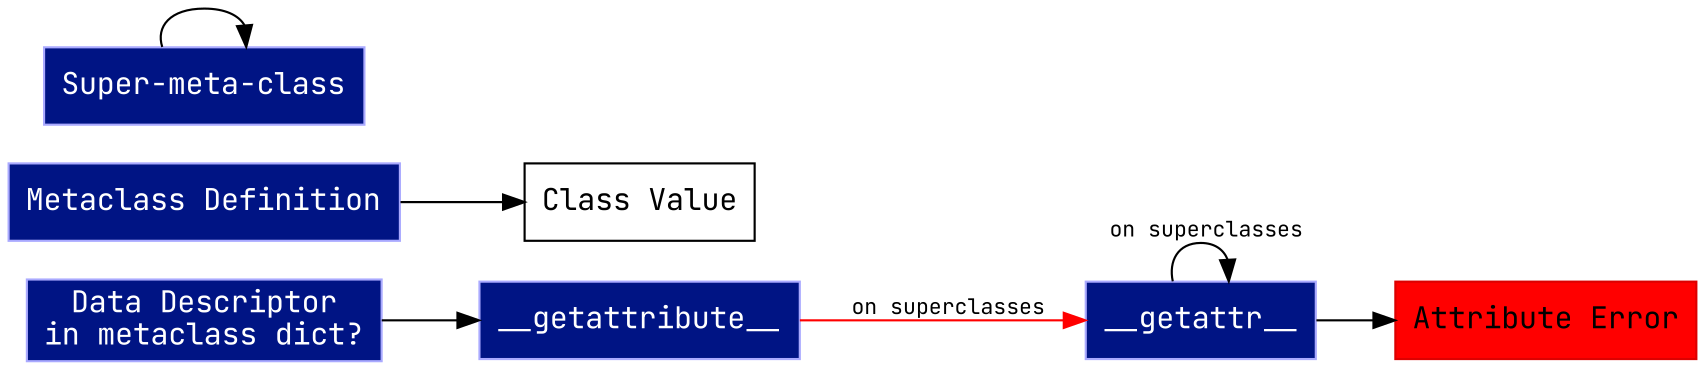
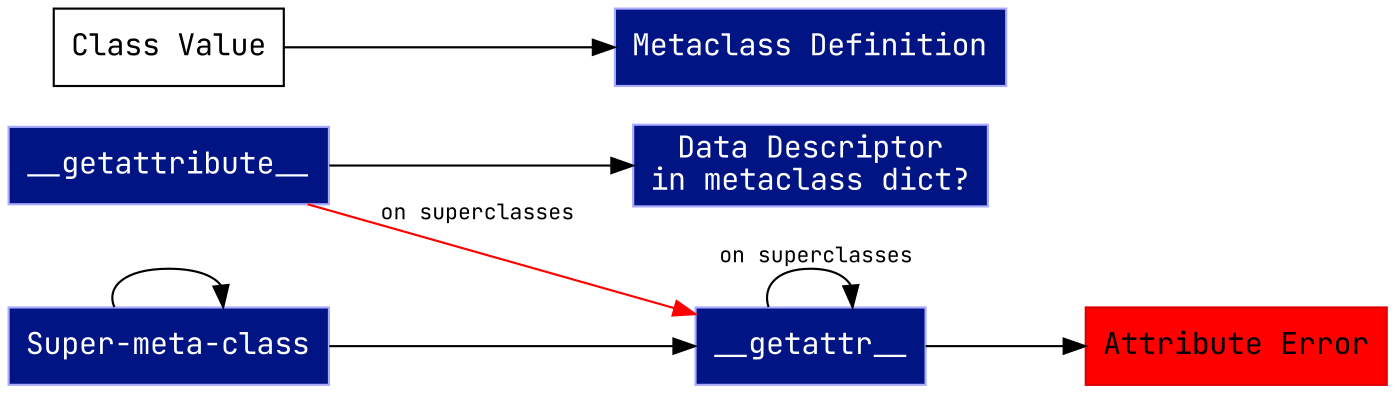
(452, 202) -> (438, 47)
(419, 320) -> (470, 166)
none -> (501, 346)
